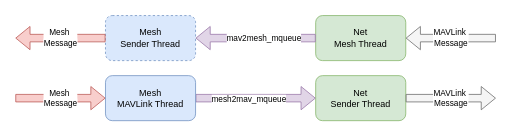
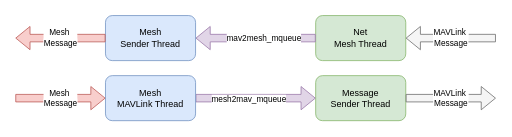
(150, 38) -> (150, 38)
(360, 98) -> (360, 98)
